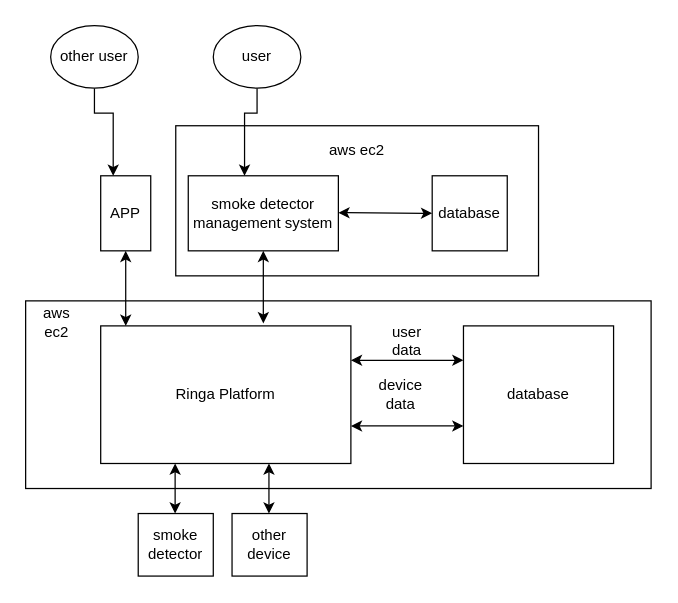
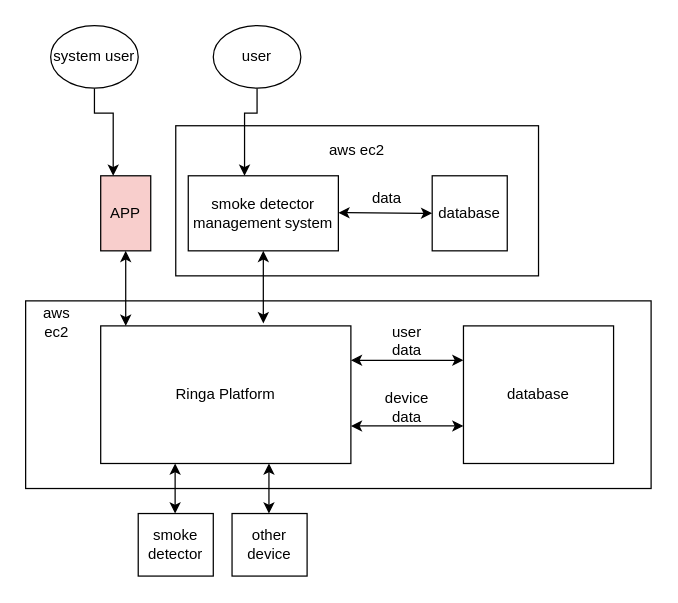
(94, 57) -> (94, 57)
none -> (387, 198)
(126, 213) -> (126, 213)
(401, 394) -> (407, 407)
